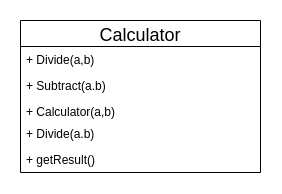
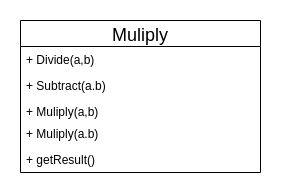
(140, 35) -> (140, 35)
(77, 112) -> (65, 112)
(63, 134) -> (65, 134)
